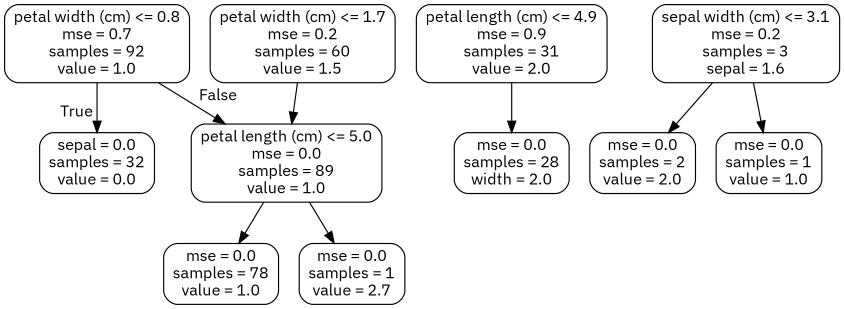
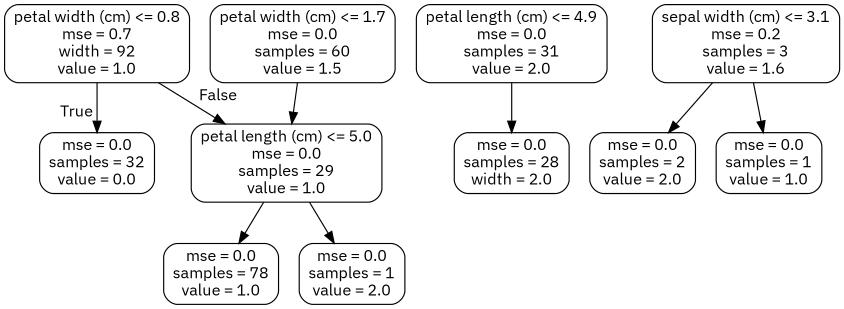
(97, 44) -> (97, 44)
(303, 44) -> (303, 44)
(512, 44) -> (512, 44)
(746, 44) -> (746, 44)
(97, 163) -> (97, 163)
(287, 163) -> (287, 163)
(352, 274) -> (352, 274)
